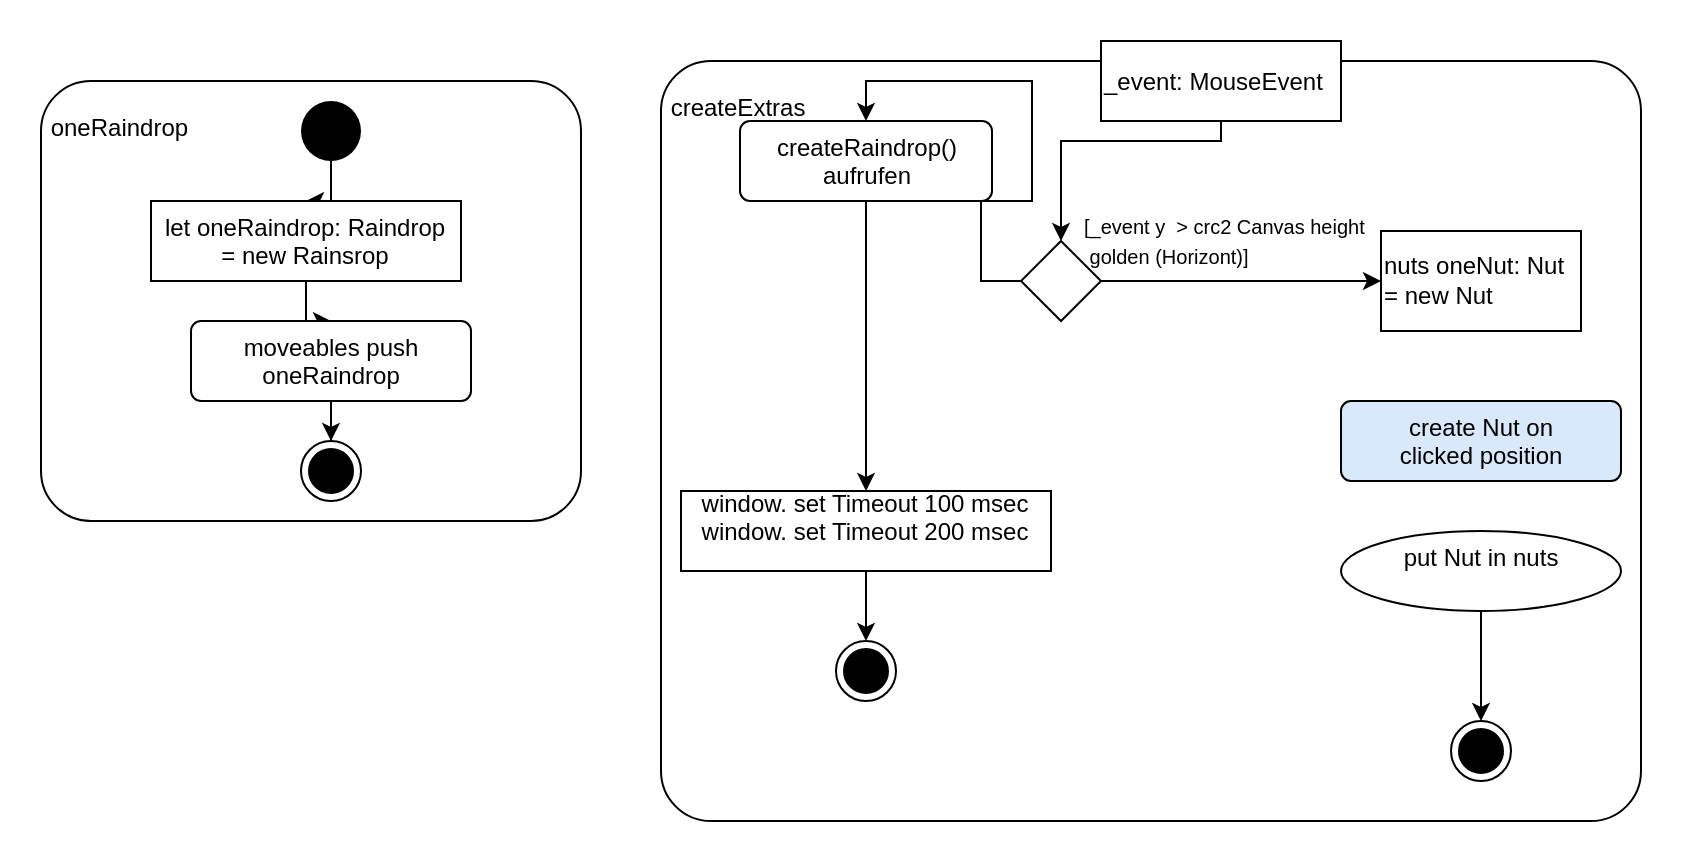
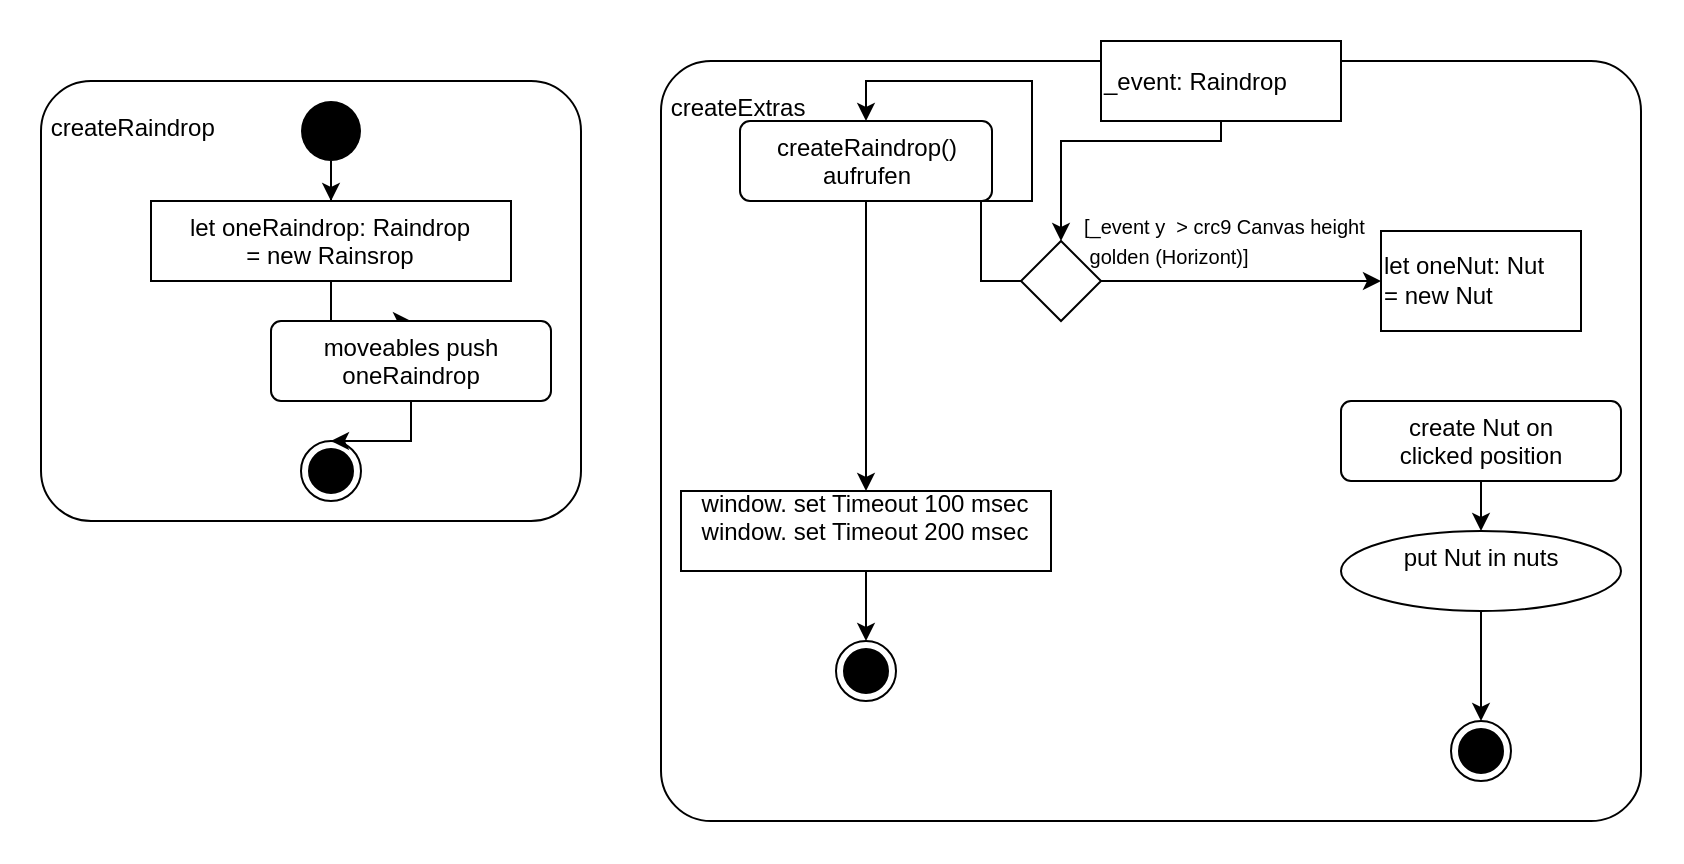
(1219, 82) -> (1202, 82)
(116, 129) -> (136, 129)
(306, 241) -> (331, 241)
(1275, 241) -> (1275, 241)
(1483, 281) -> (1473, 281)
(331, 361) -> (411, 361)
(1481, 441) -> (1481, 441)
none -> (1481, 513)
